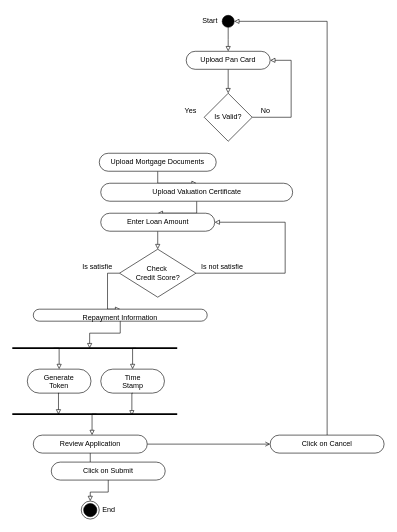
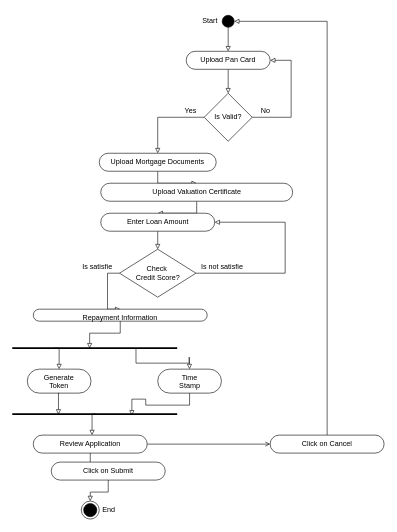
none -> (166, 117)
(133, 381) -> (190, 381)
